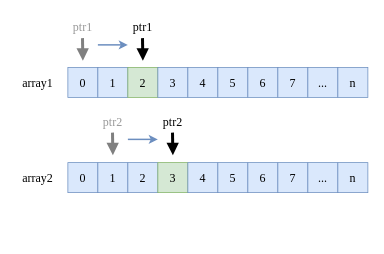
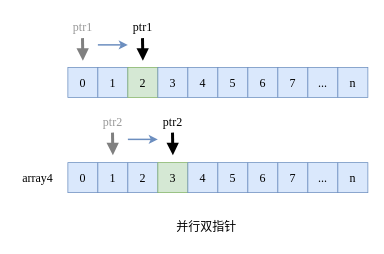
(38, 82) -> none
(38, 177) -> (38, 177)
none -> (207, 226)
